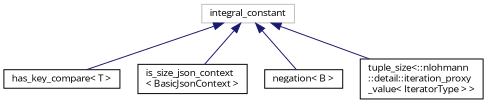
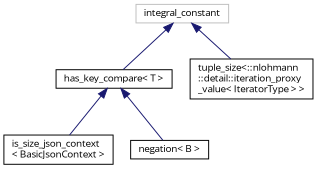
(219, 47) -> (85, 116)
(279, 50) -> (145, 118)
